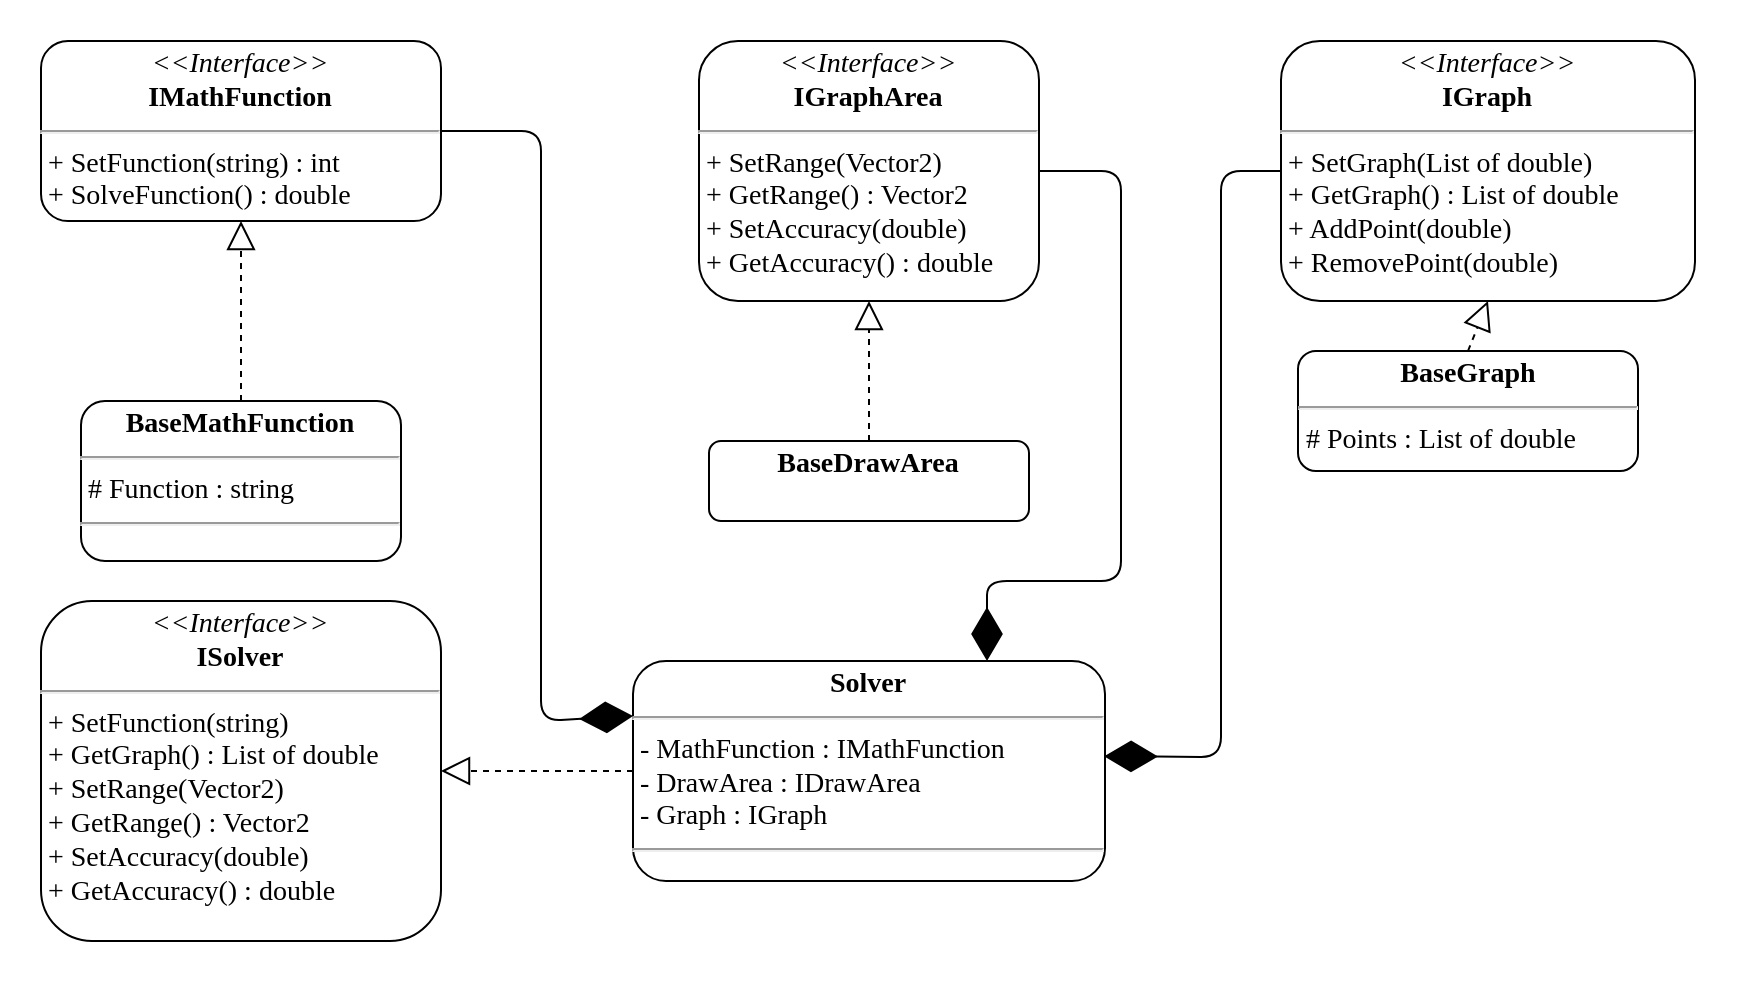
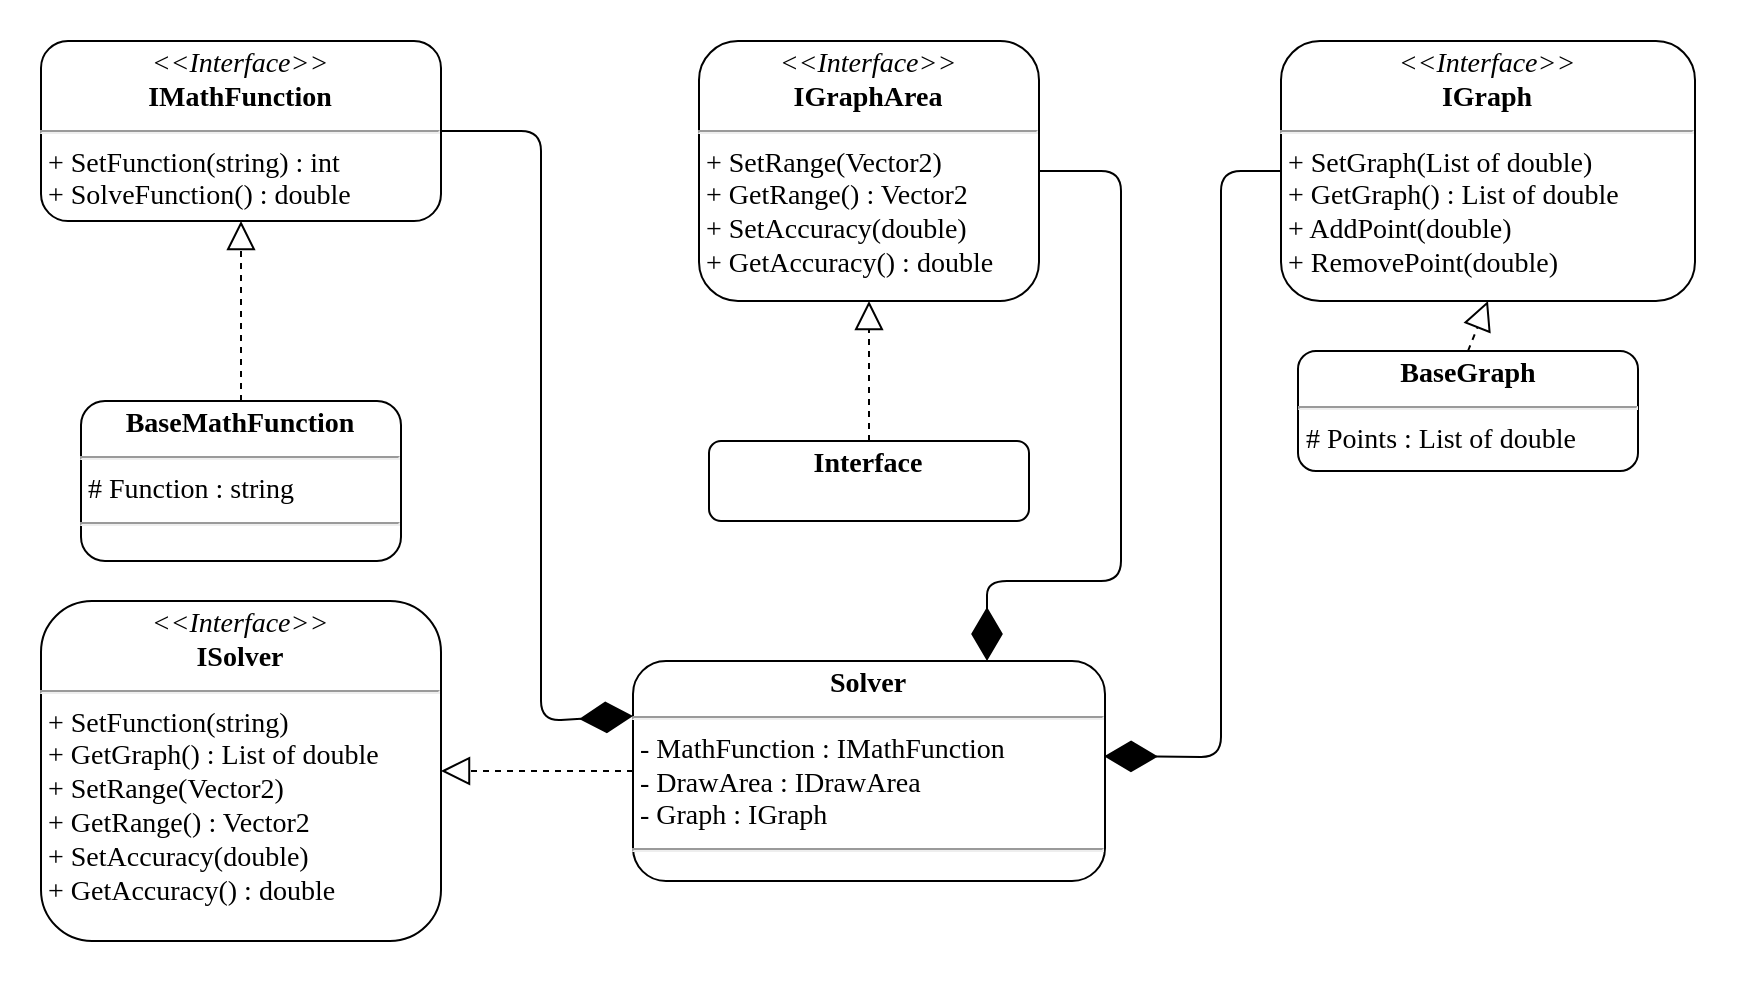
(803, 458) -> (780, 458)
